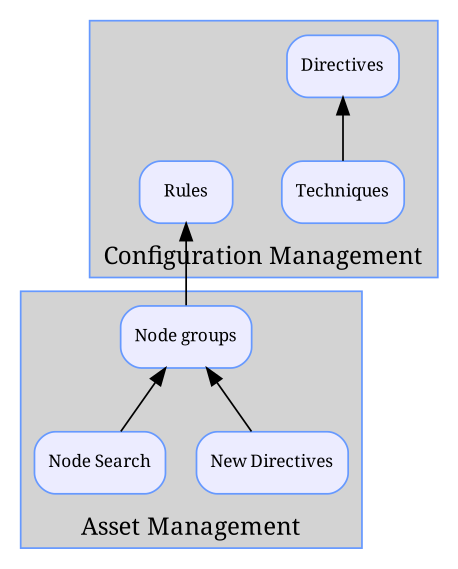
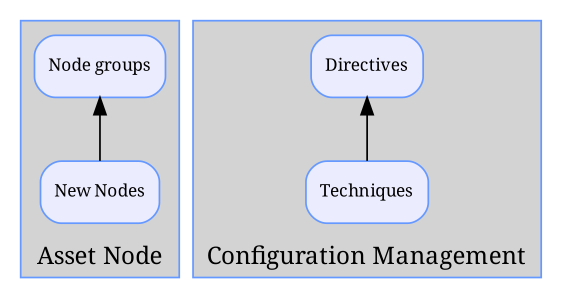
(186, 192) -> none
(100, 463) -> none
(272, 463) -> (100, 192)
(191, 528) -> (100, 258)
